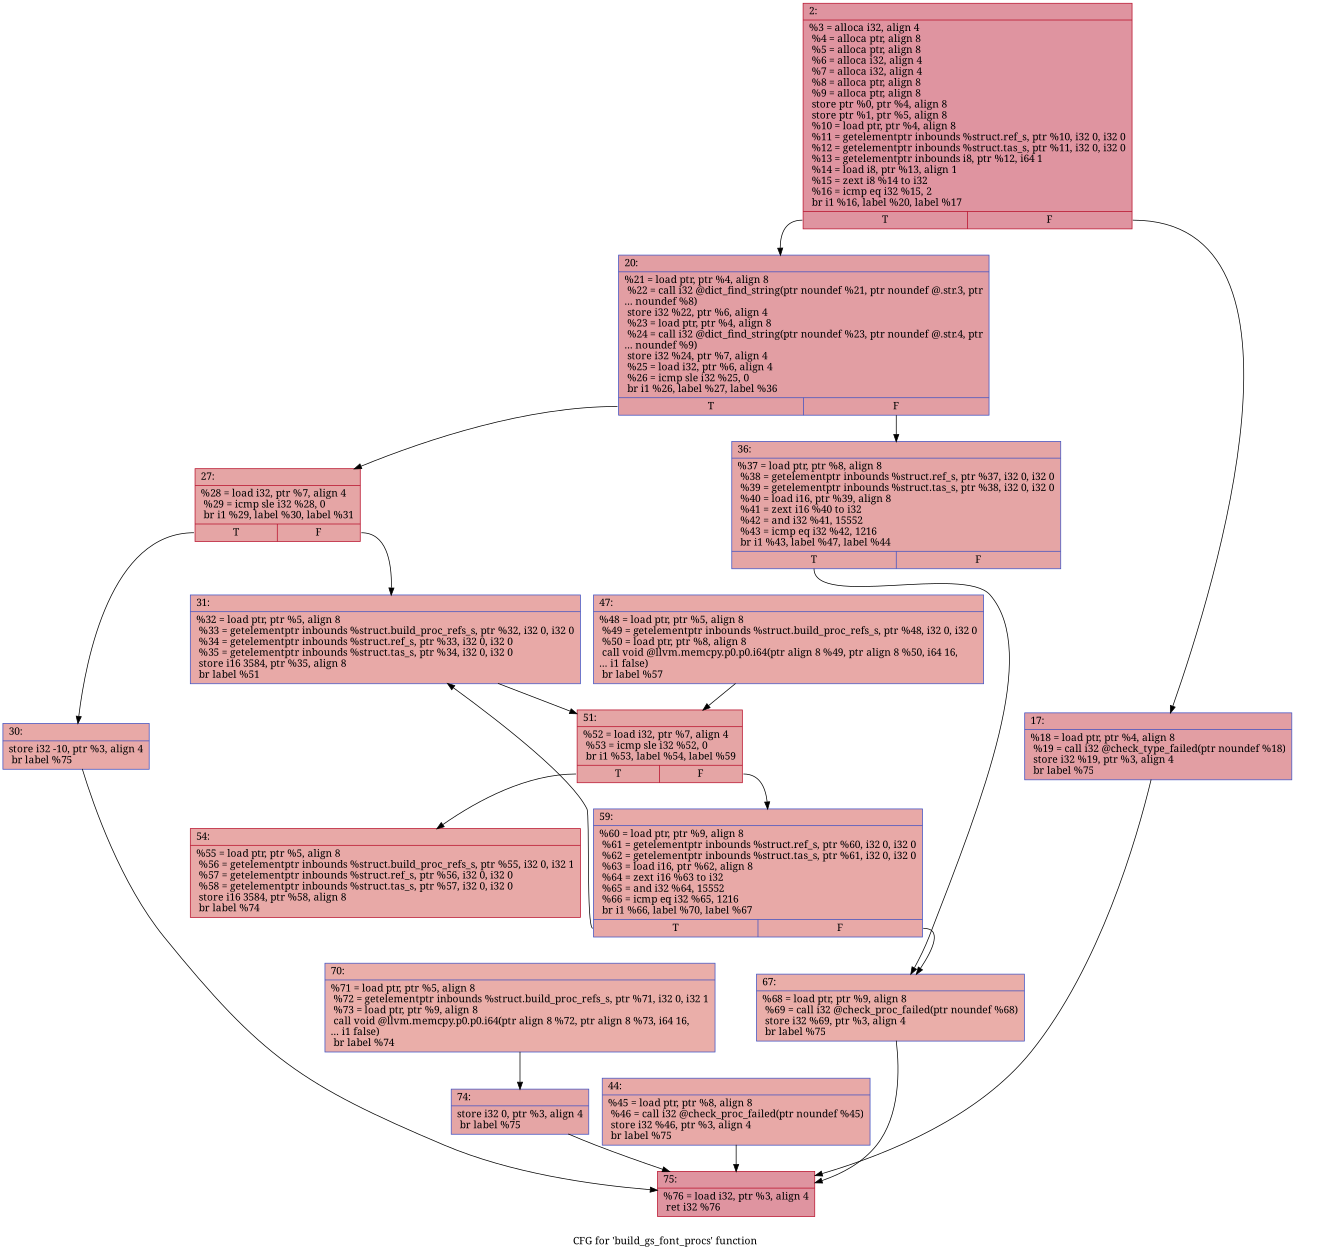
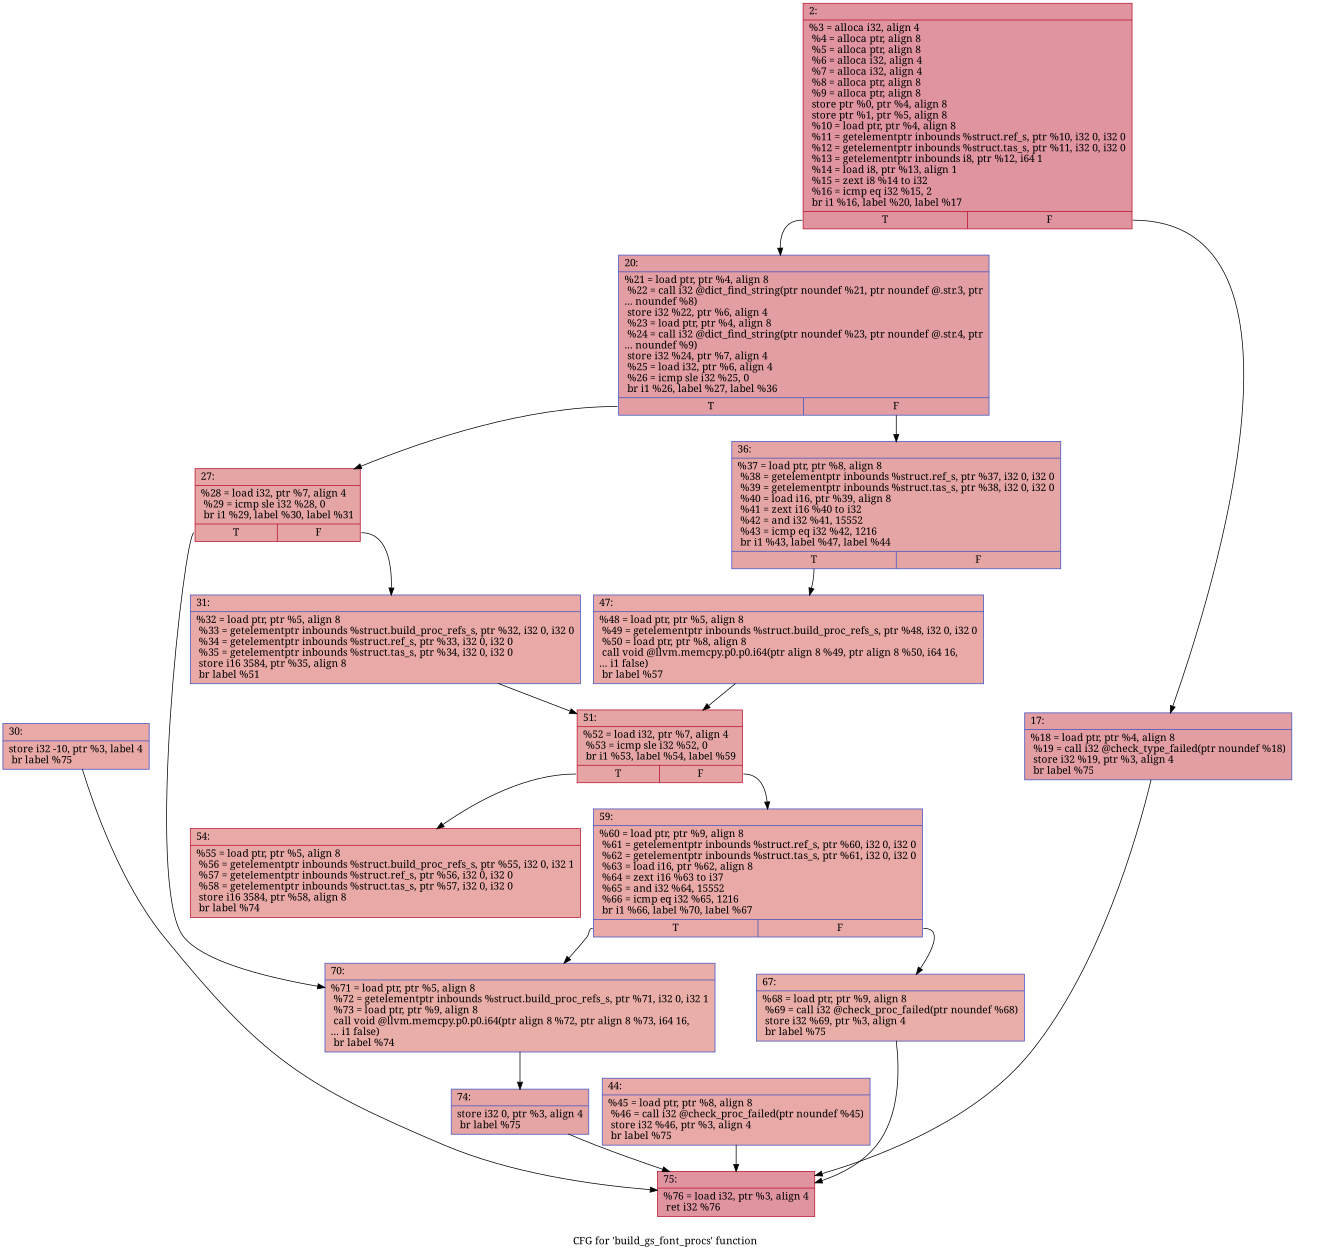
(108, 603) -> (167, 807)
(1007, 694) -> (813, 579)
(76, 749) -> (76, 749)
(569, 784) -> (582, 943)
(662, 878) -> (662, 878)
